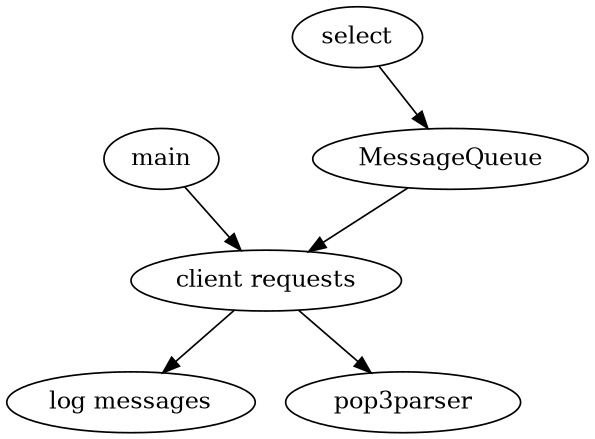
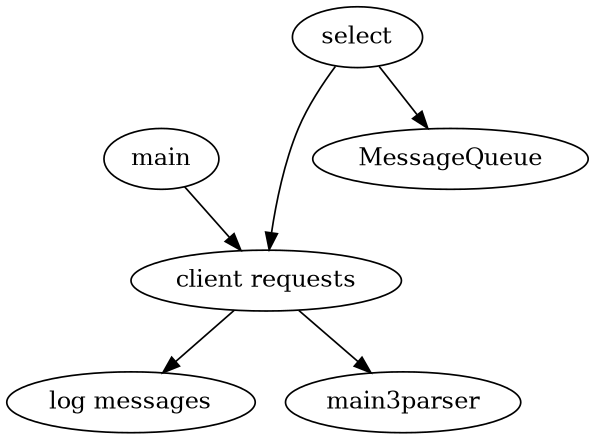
(366, 215) -> (292, 145)
(403, 402) -> (403, 402)
